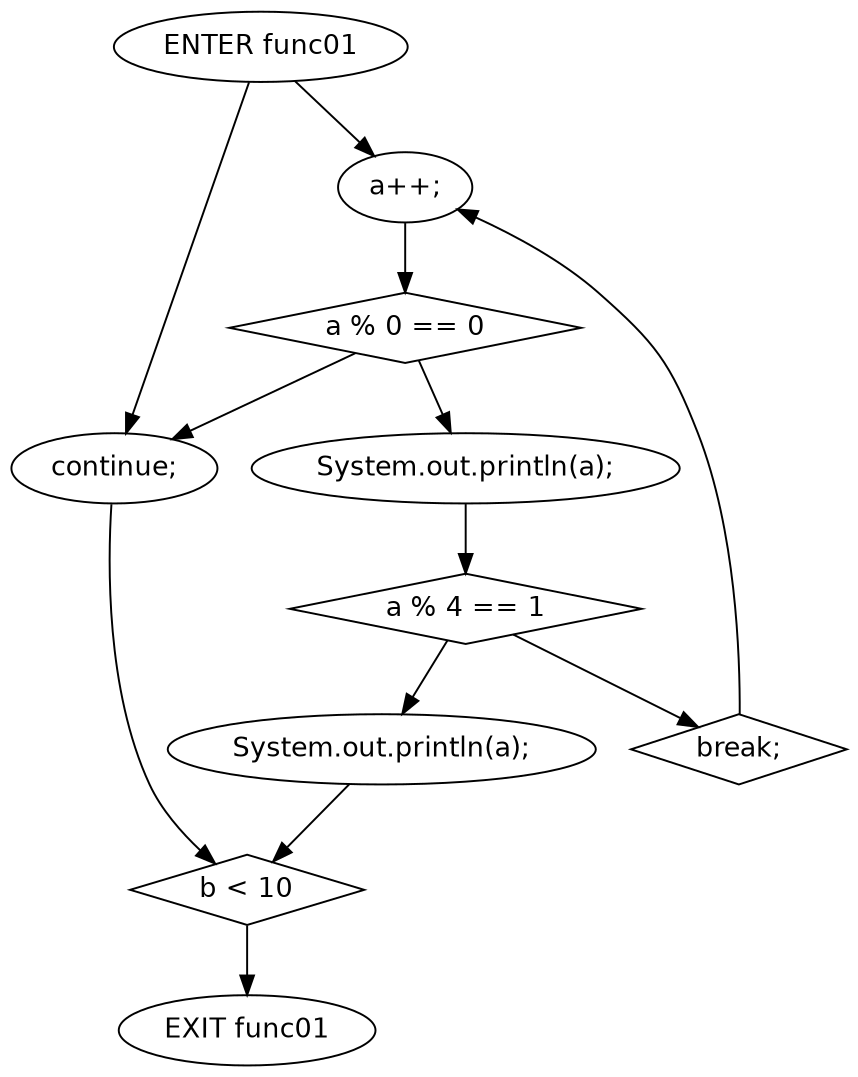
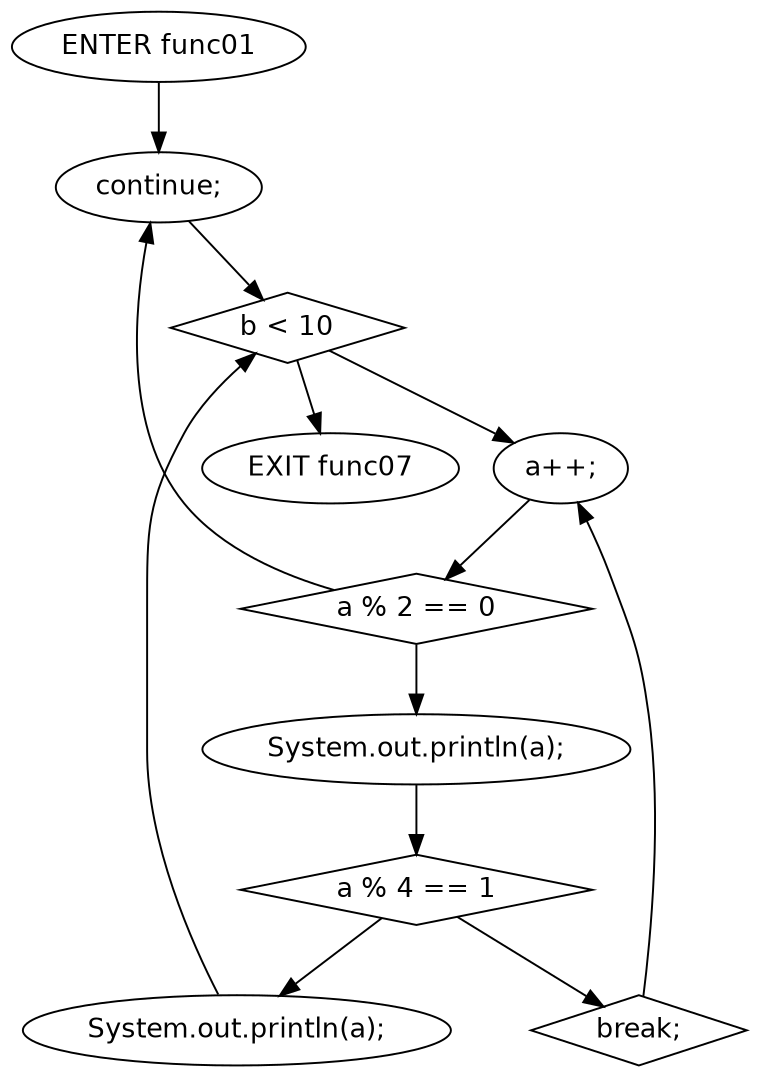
(327, 112) -> (412, 392)
(405, 328) -> (416, 609)
(247, 1030) -> (331, 468)
